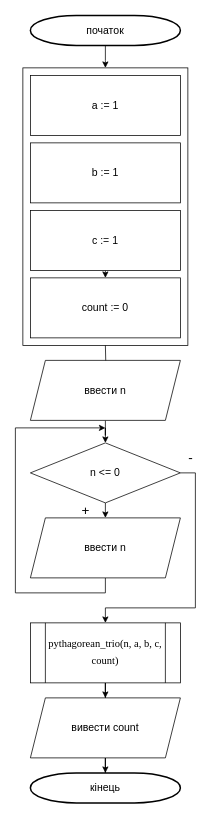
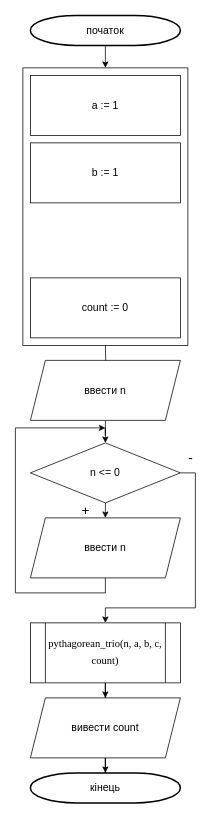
(105, 240) -> none
(105, 272) -> none
